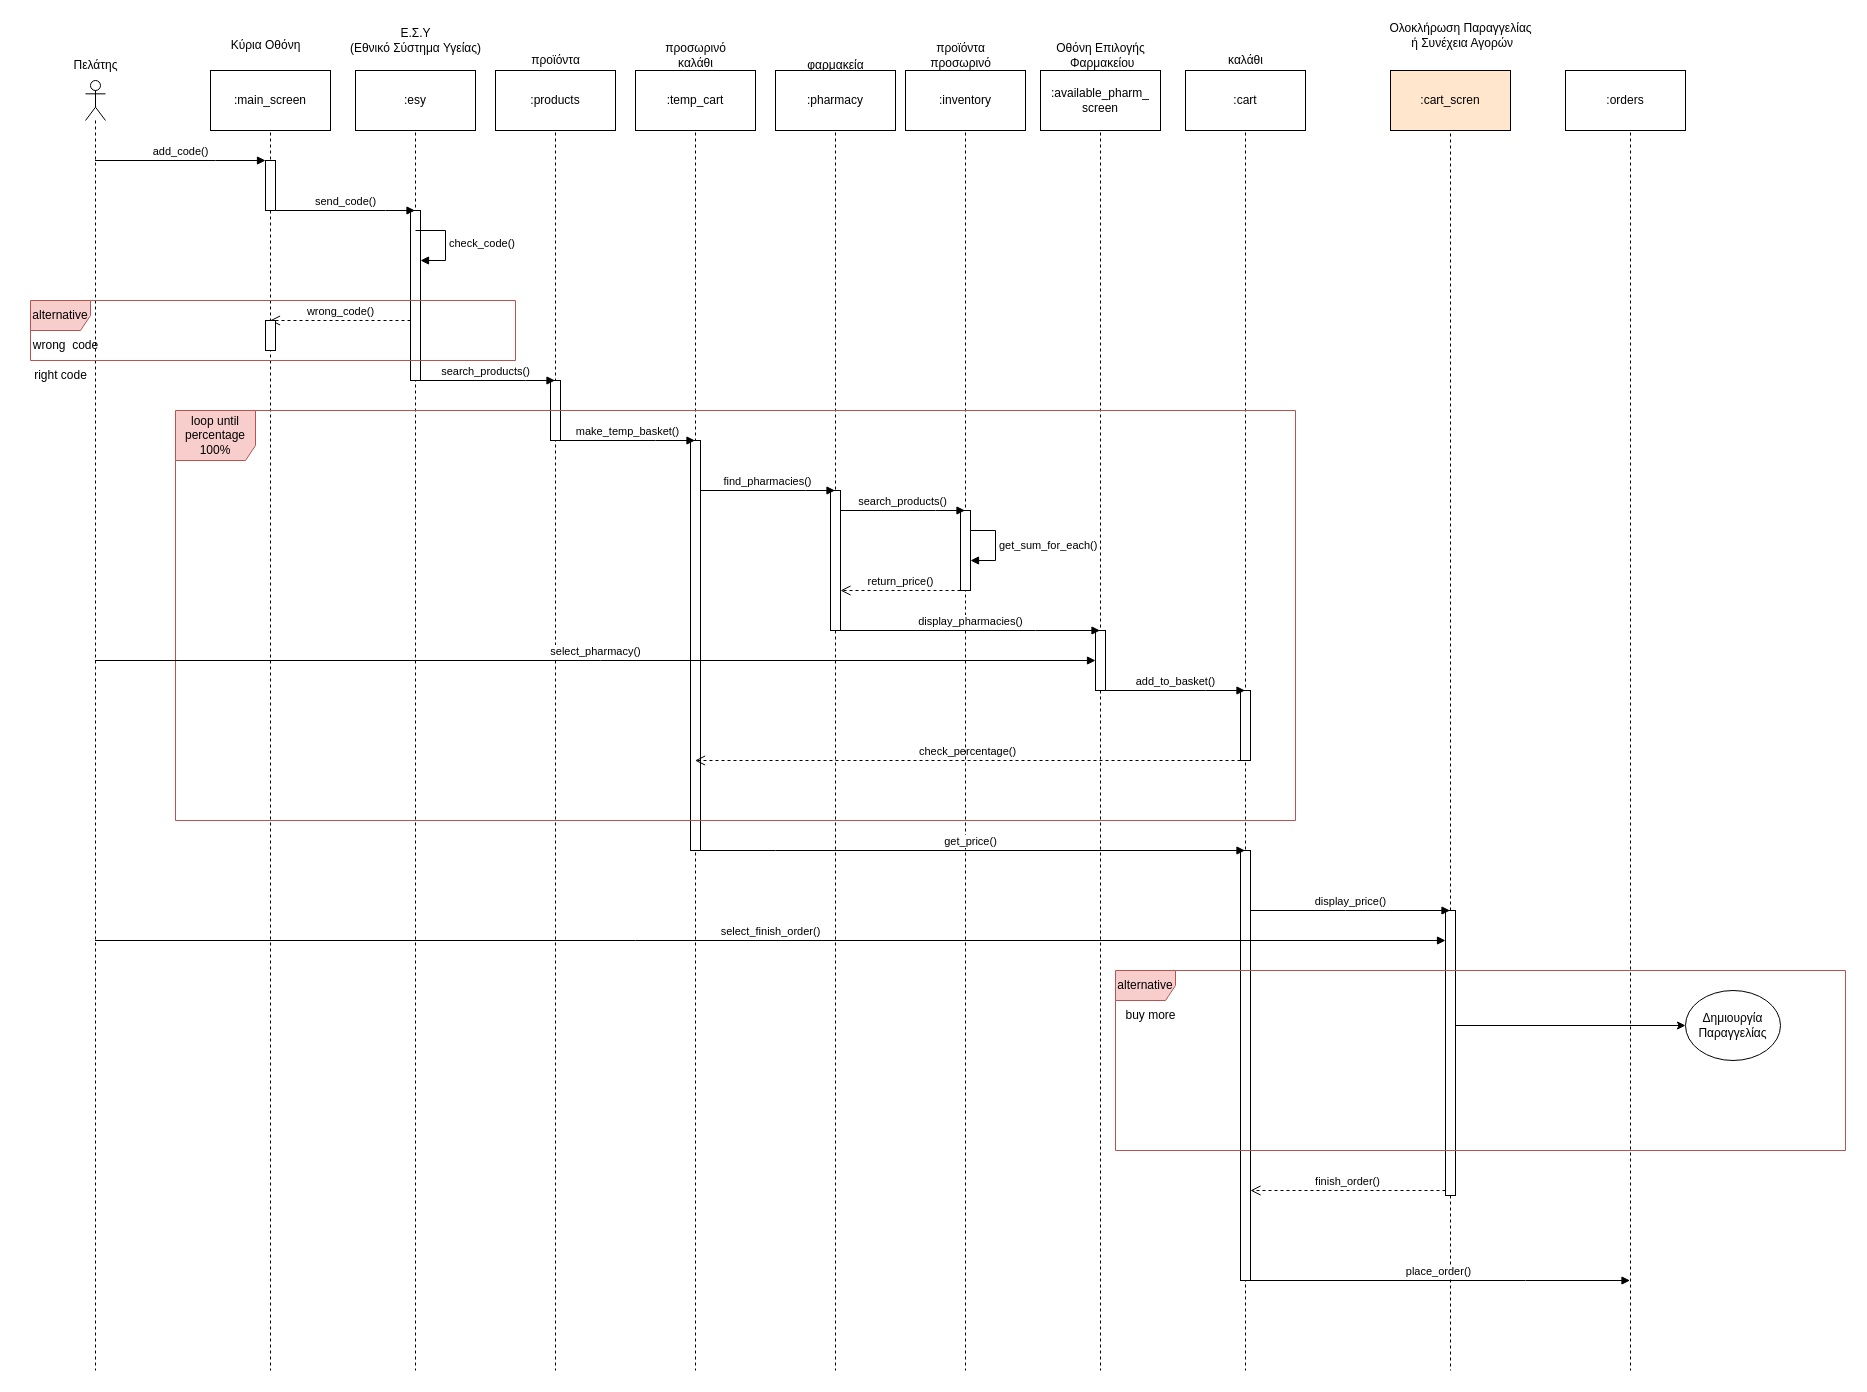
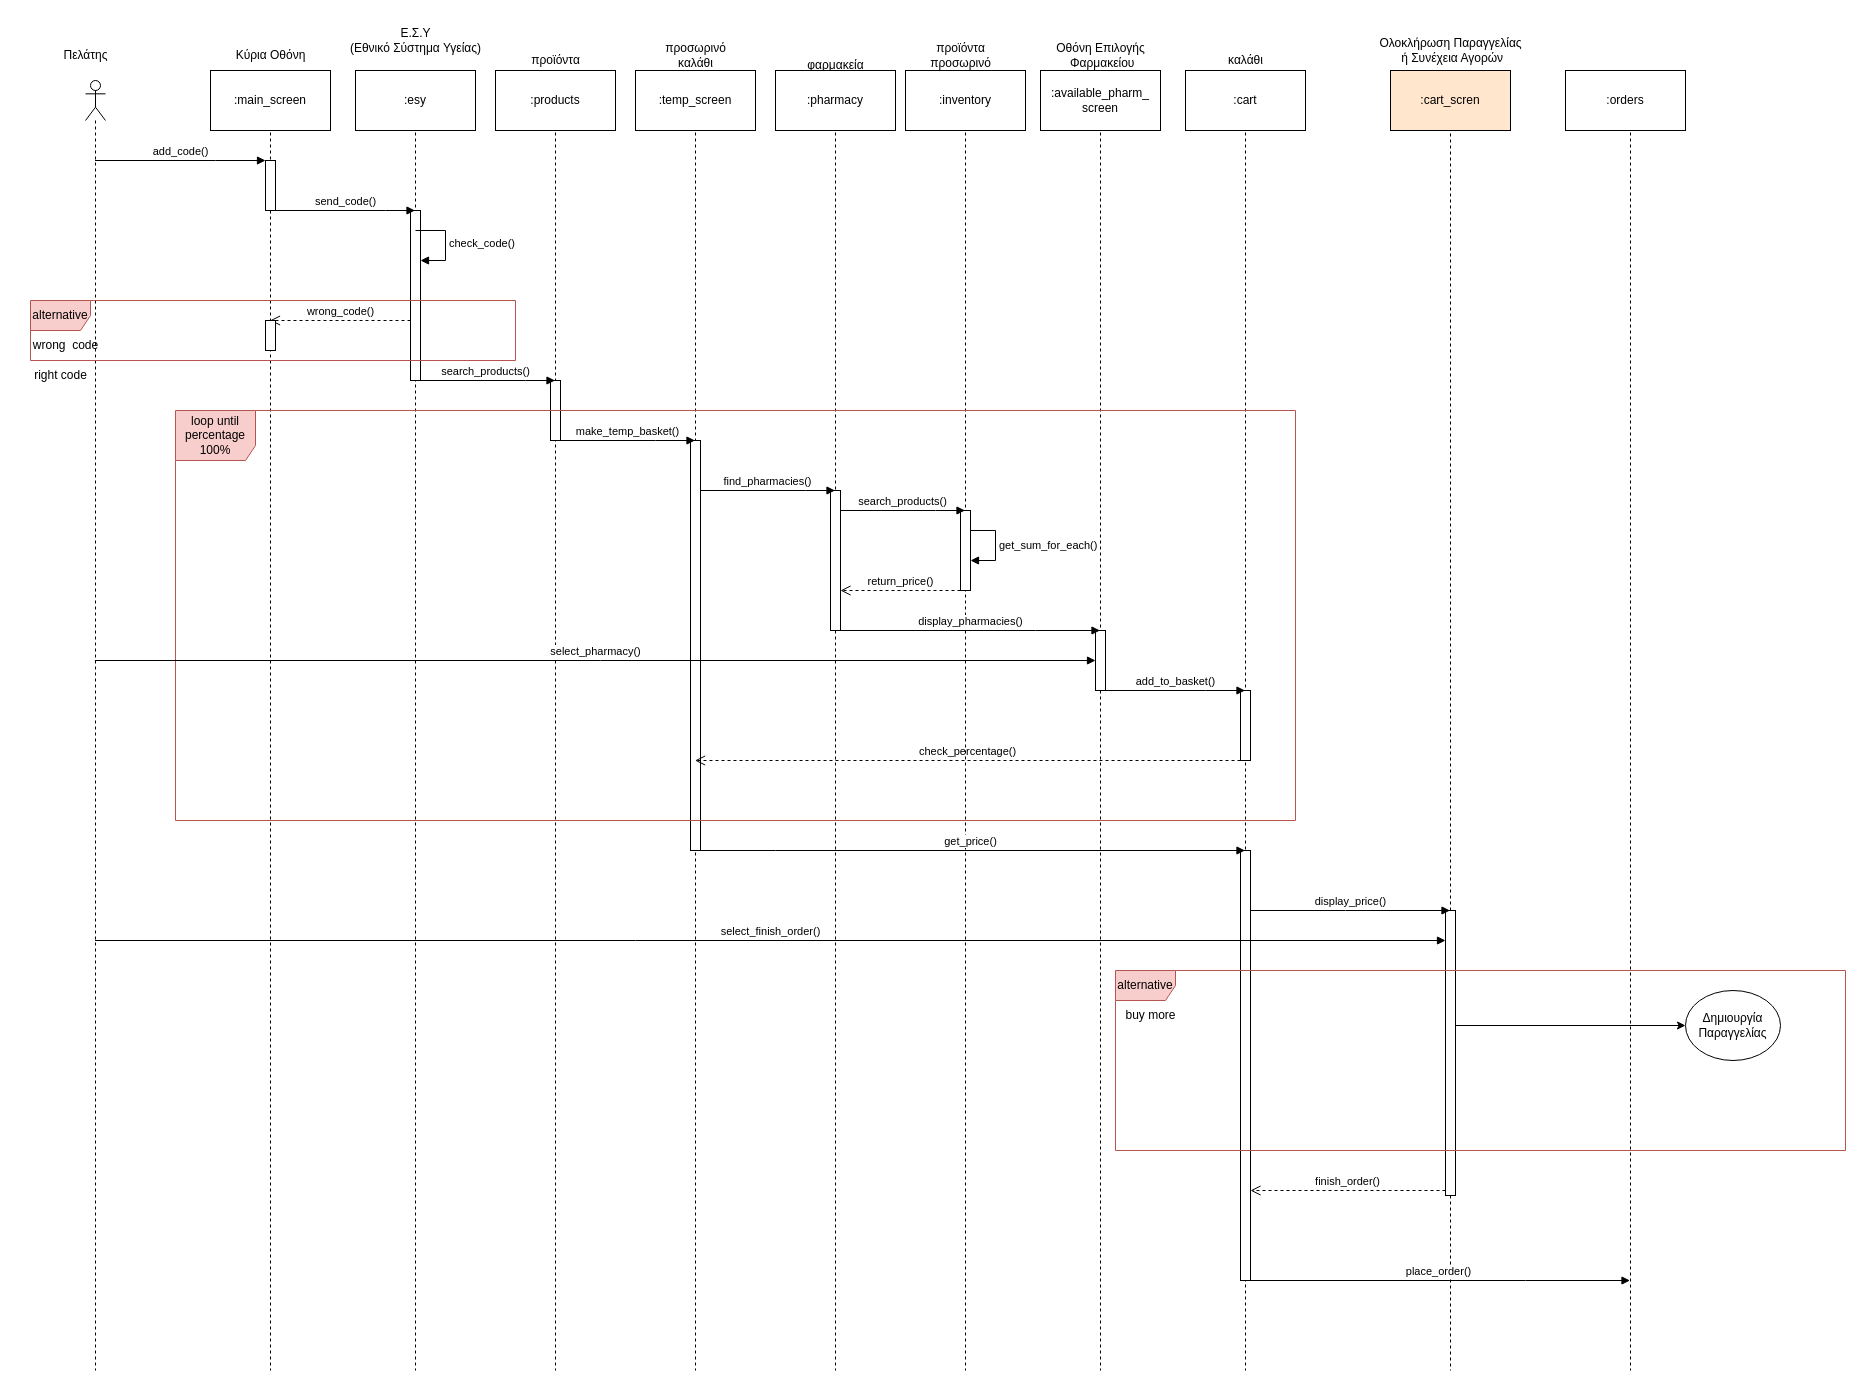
(1461, 36) -> (1451, 51)
(266, 46) -> (271, 56)
(96, 66) -> (86, 56)
(696, 101) -> (696, 101)
